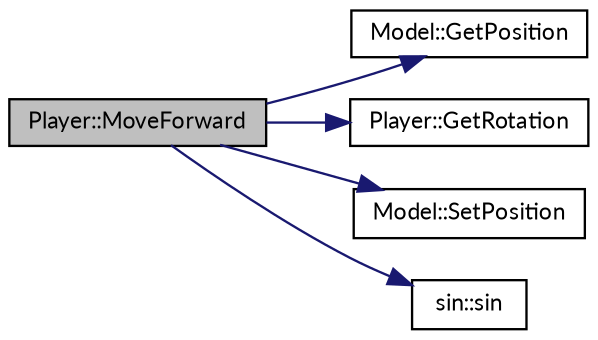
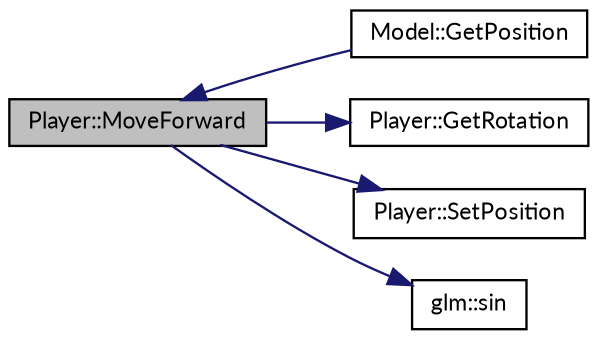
(335, 85) -> (277, 70)
(469, 214) -> (469, 214)
(469, 305) -> (469, 305)
